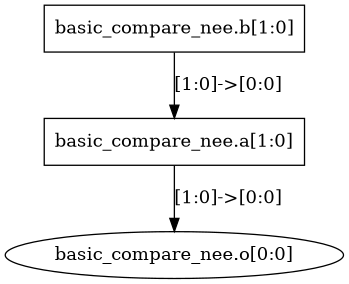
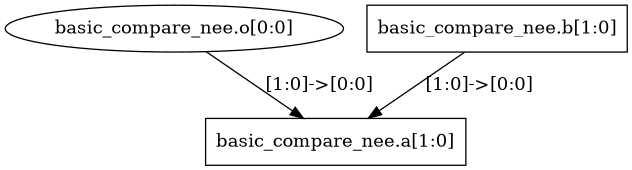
(174, 192) -> (249, 81)
